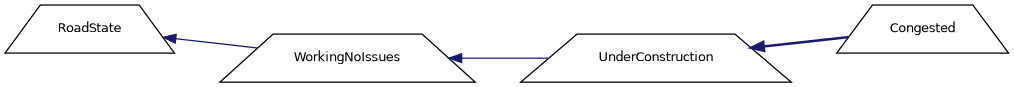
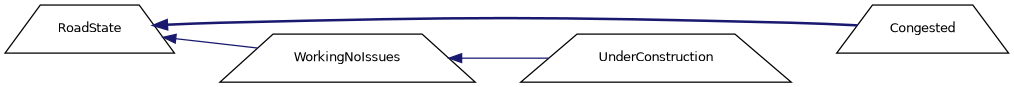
(806, 42) -> (512, 18)
